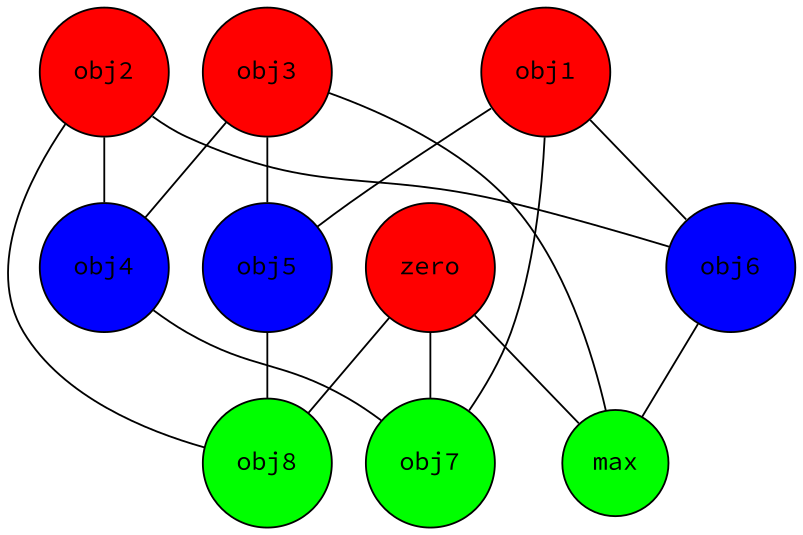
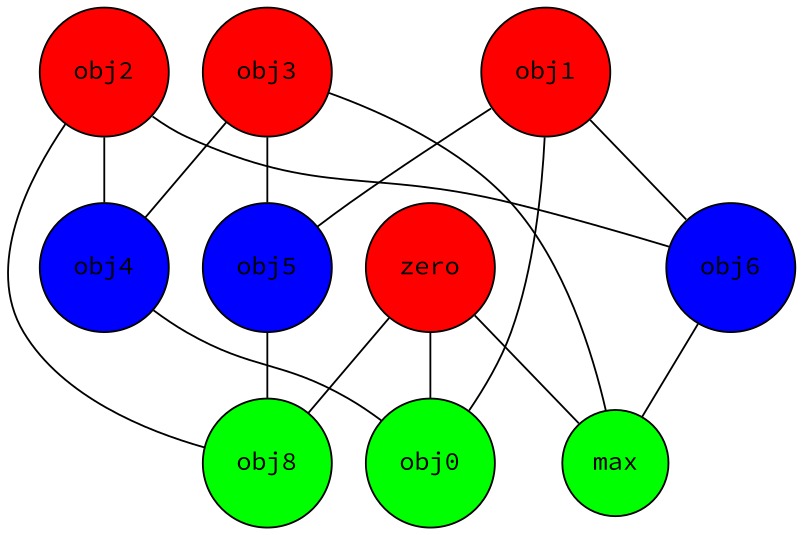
(430, 463) -> (430, 463)
